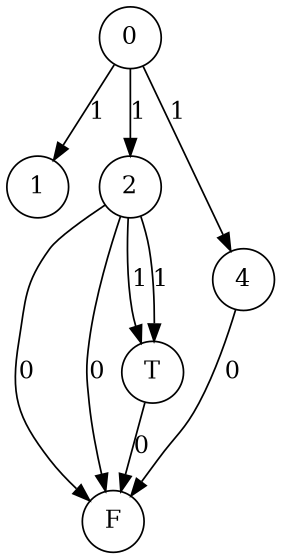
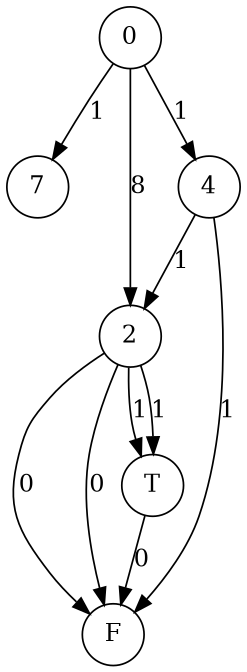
(139, 112) -> (139, 187)
(38, 187) -> (38, 187)
none -> (174, 254)
(233, 372) -> (228, 411)
